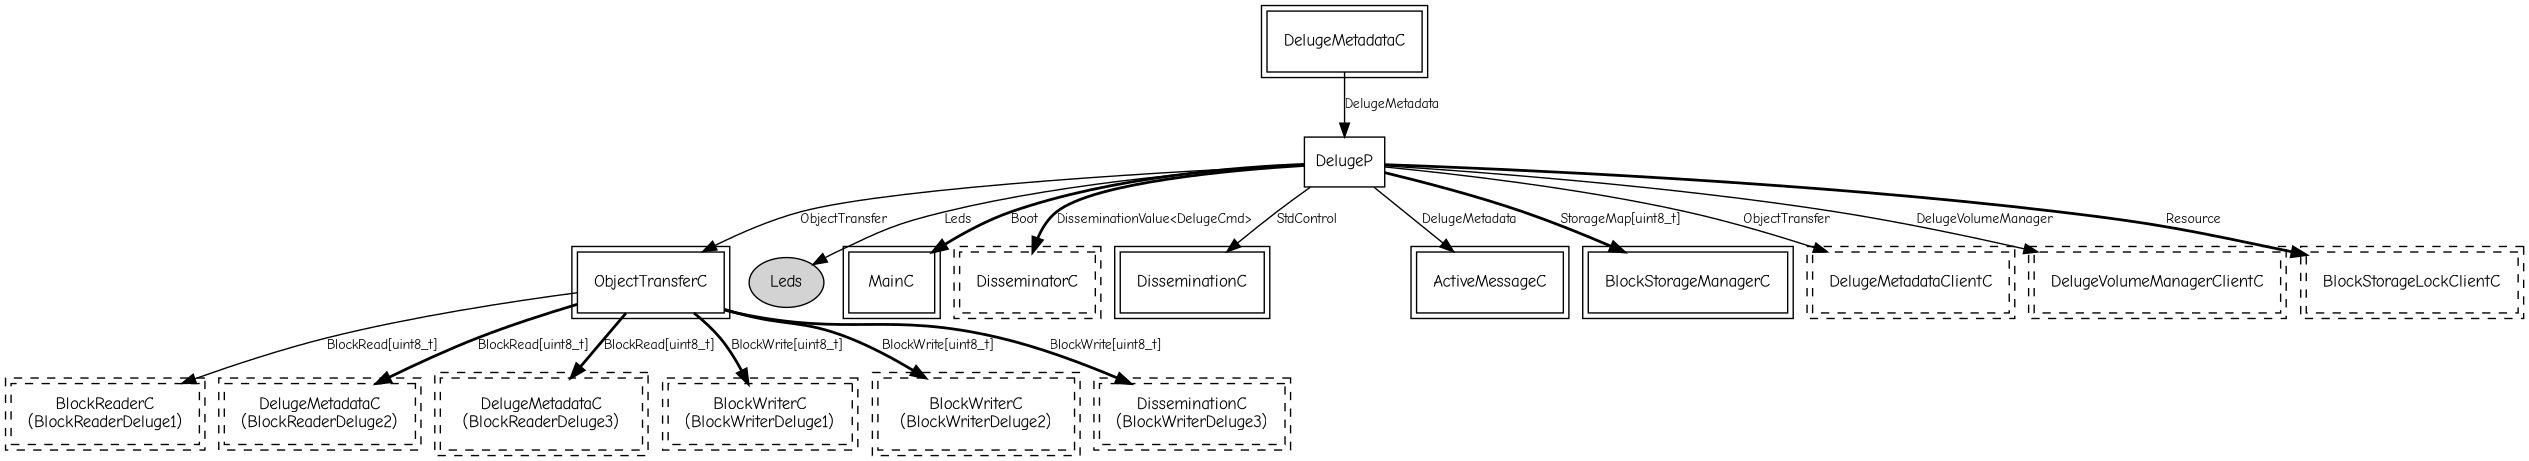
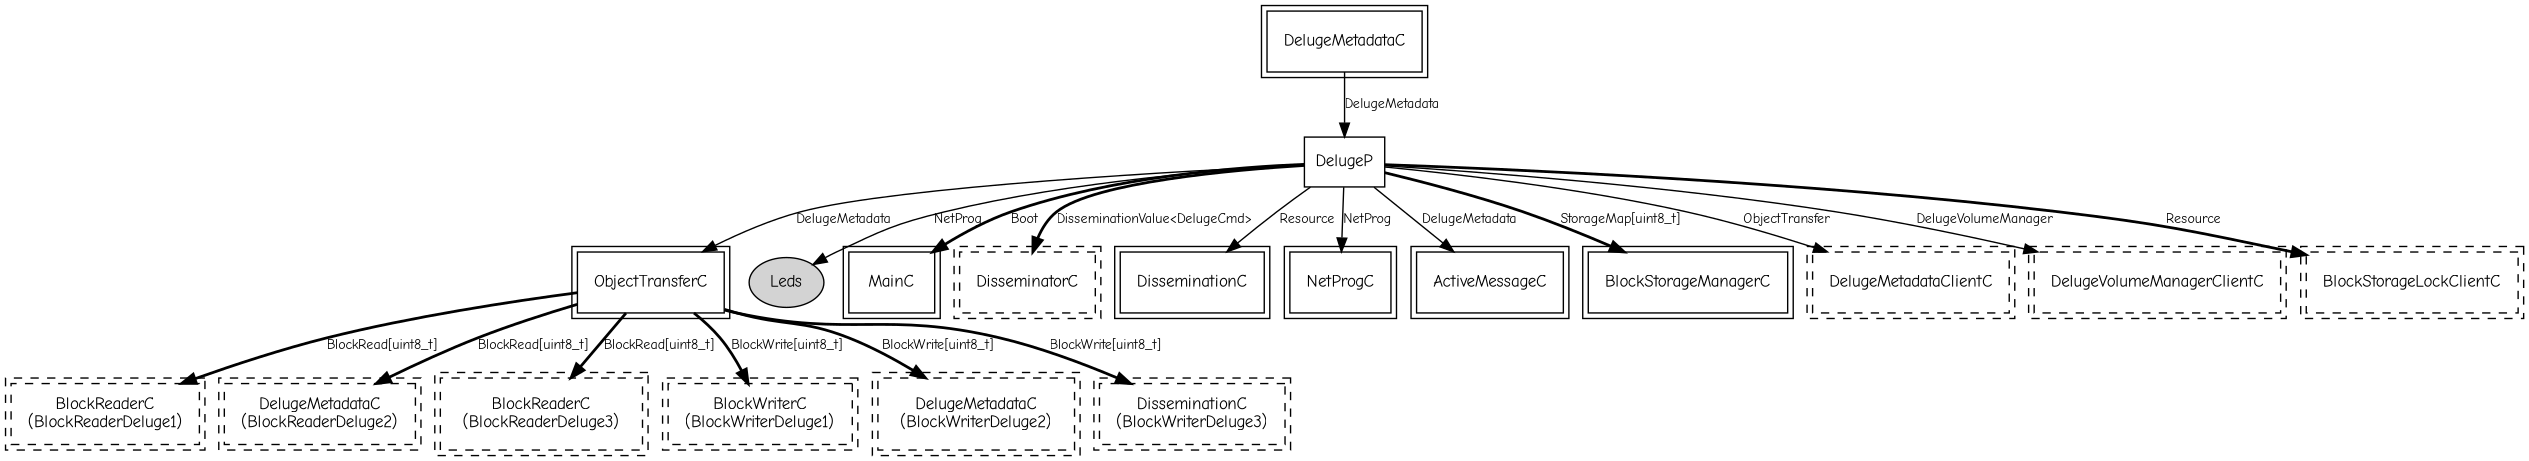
(844, 219) -> (844, 219)
(958, 219) -> (958, 219)
(1307, 219) -> (1307, 219)
none -> (1340, 282)
(384, 325) -> (384, 325)
(541, 414) -> (541, 414)
(976, 414) -> (976, 414)
